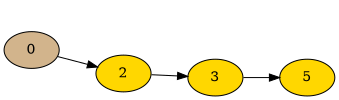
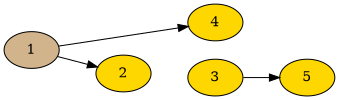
none -> (215, 22)
(32, 50) -> (32, 50)
(164, 75) -> none
